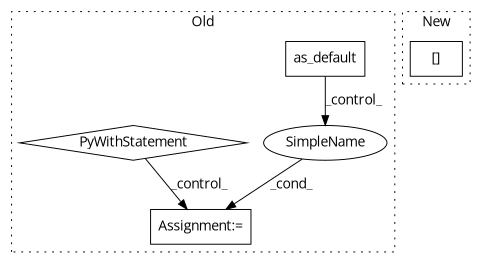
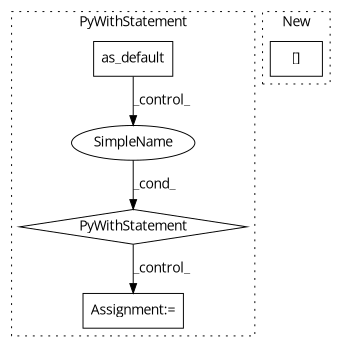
(203, 23) -> (133, 23)
(268, 181) -> (133, 180)
